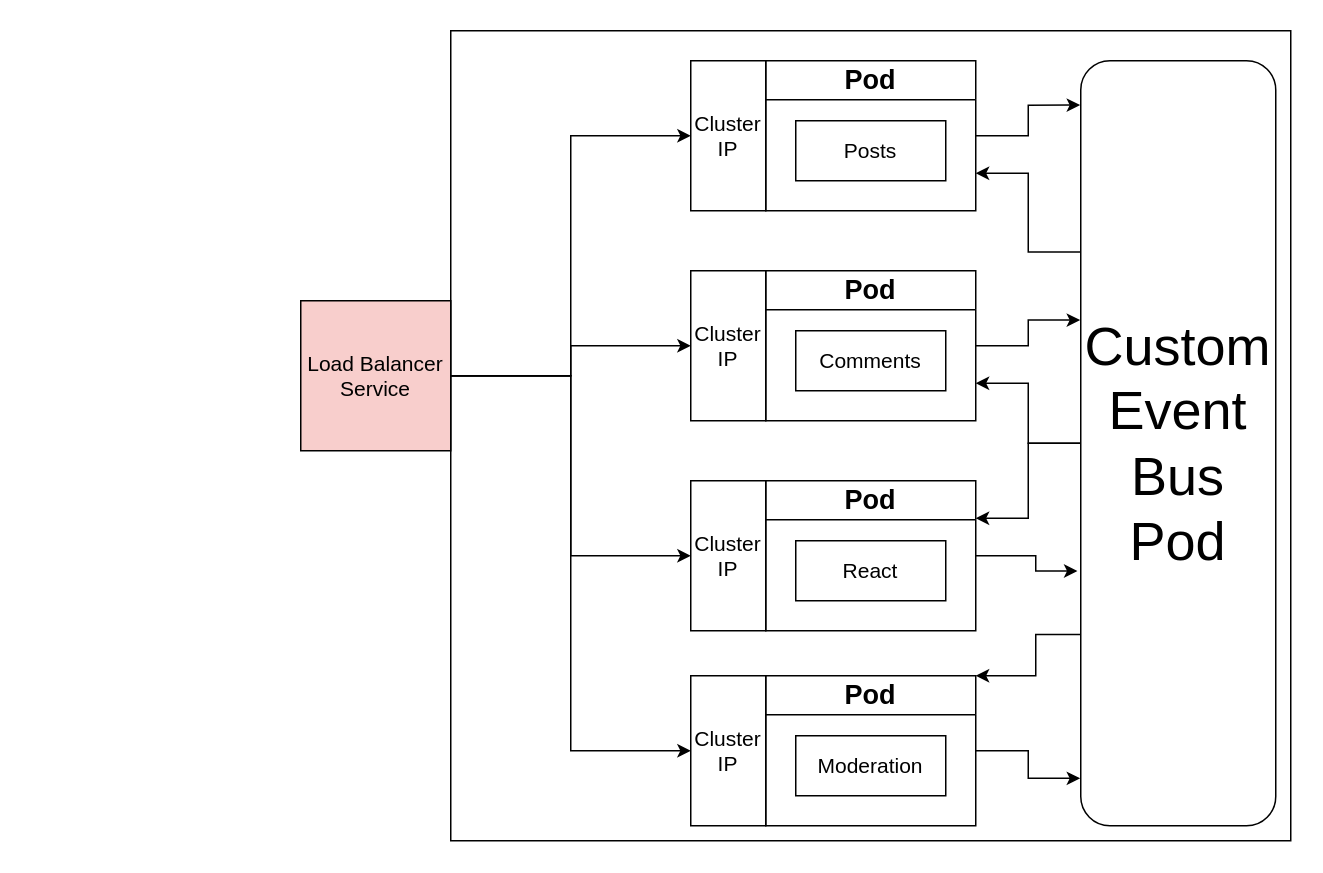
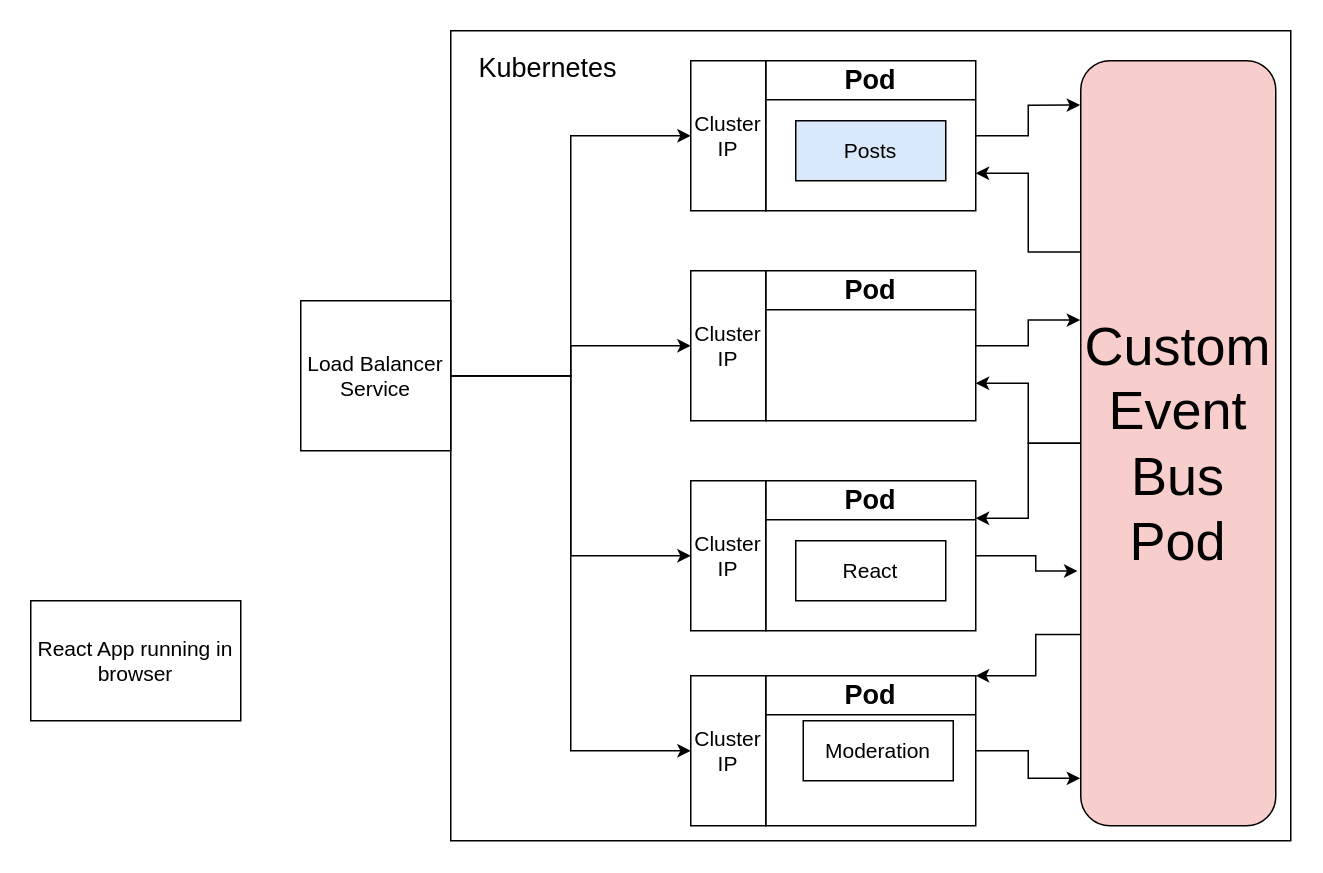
none -> (548, 68)
(871, 151) -> (871, 151)
(871, 361) -> none
(376, 376) -> (376, 376)
(1178, 443) -> (1178, 443)
none -> (136, 661)
(871, 766) -> (878, 751)
